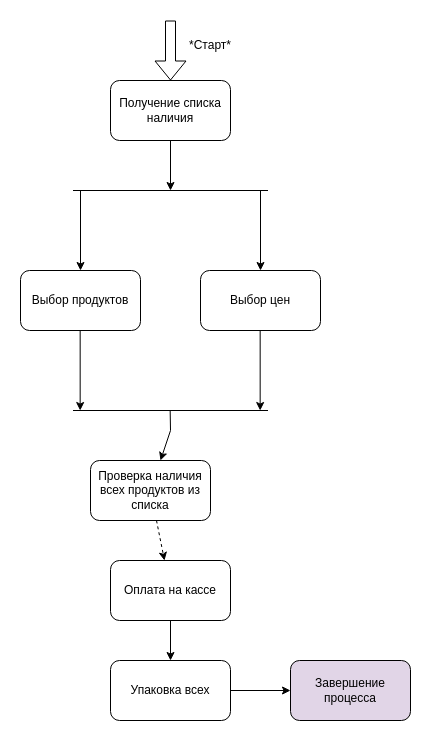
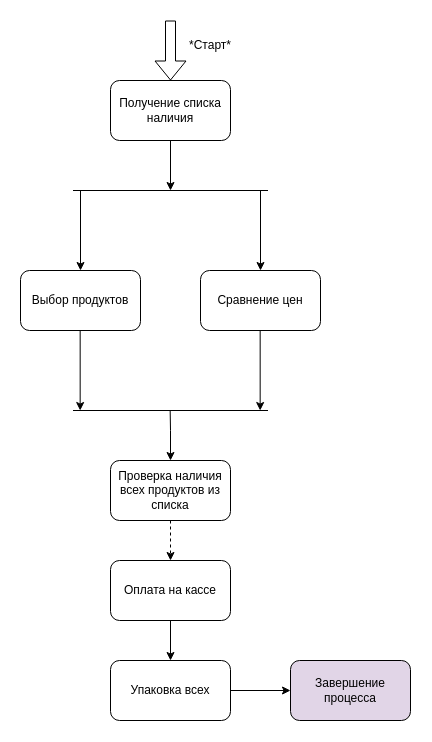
(261, 301) -> (261, 301)
(151, 491) -> (171, 491)
